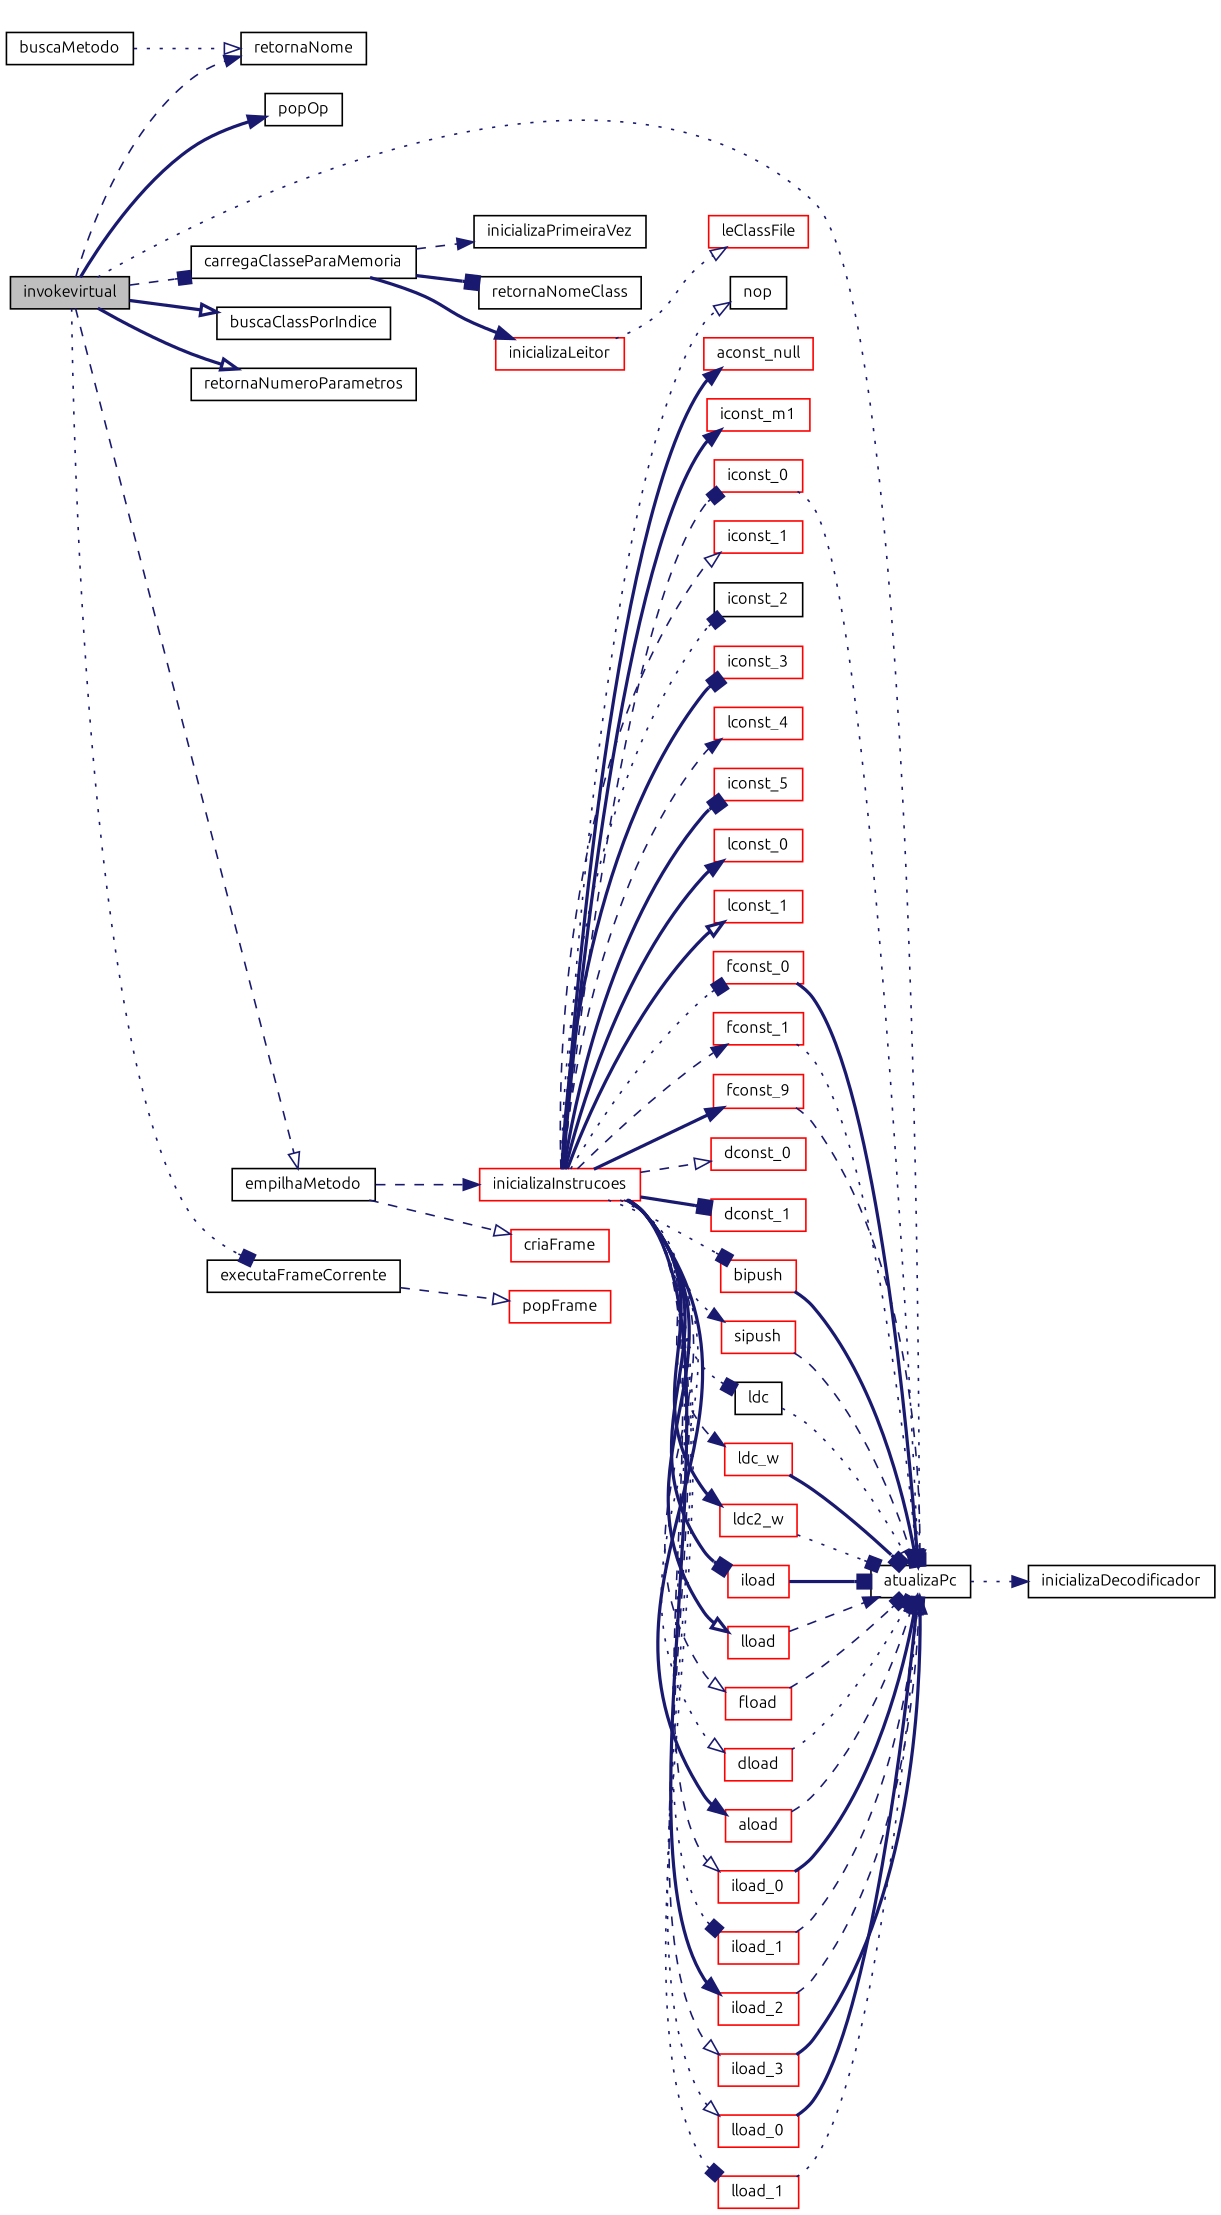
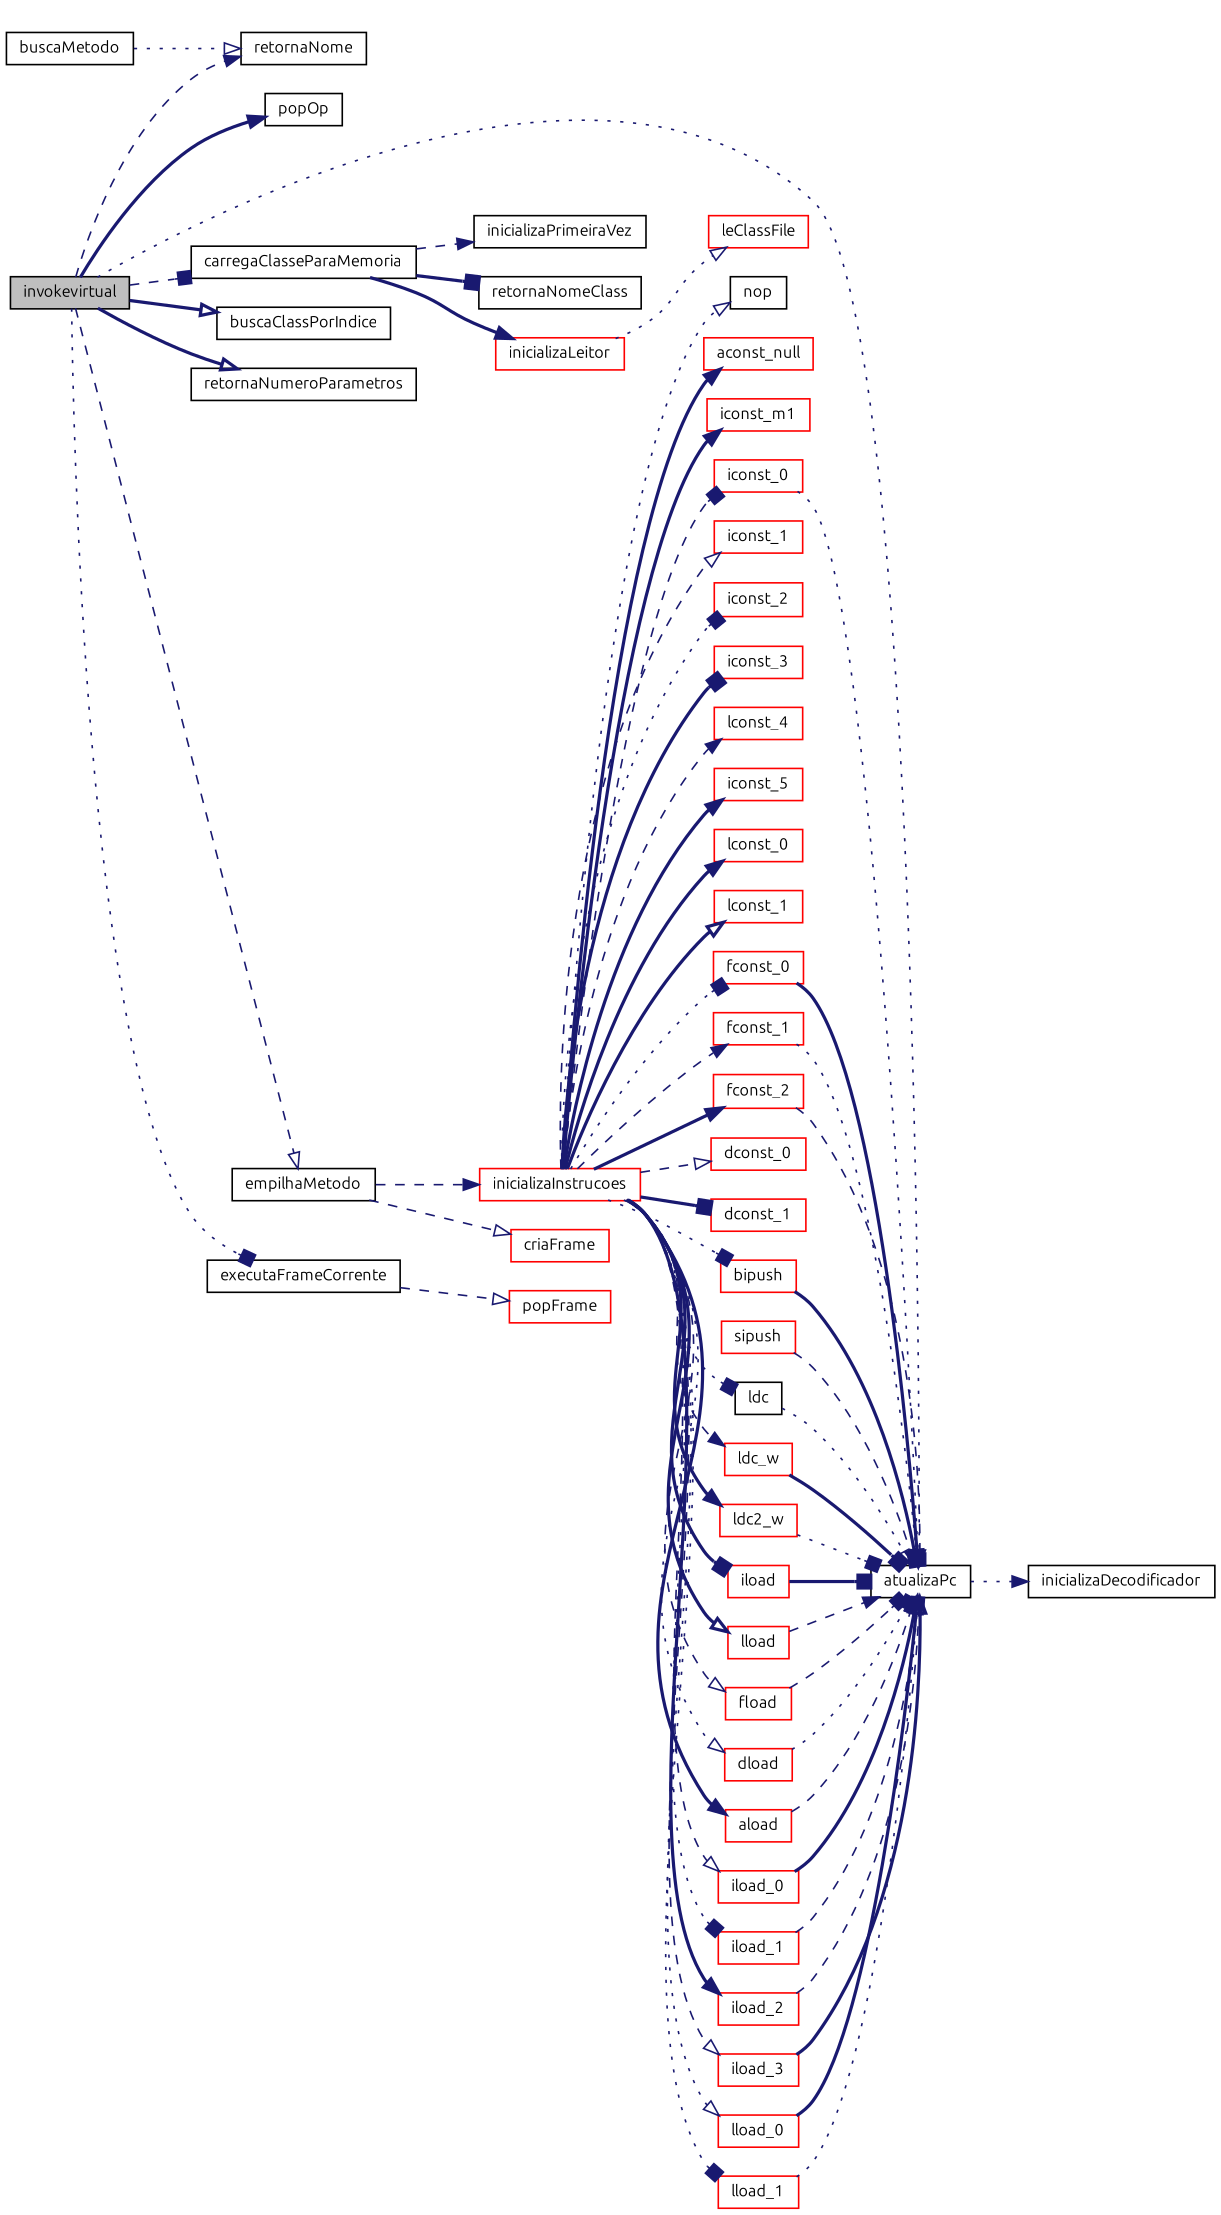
(758, 600) -> (758, 600)
(613, 979) -> (613, 979)
(758, 1091) -> (758, 1091)
(672, 1250) -> none
